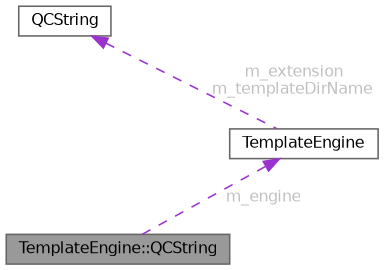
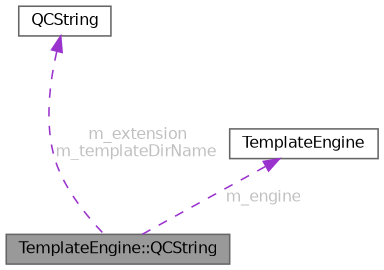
(191, 86) -> (53, 150)
